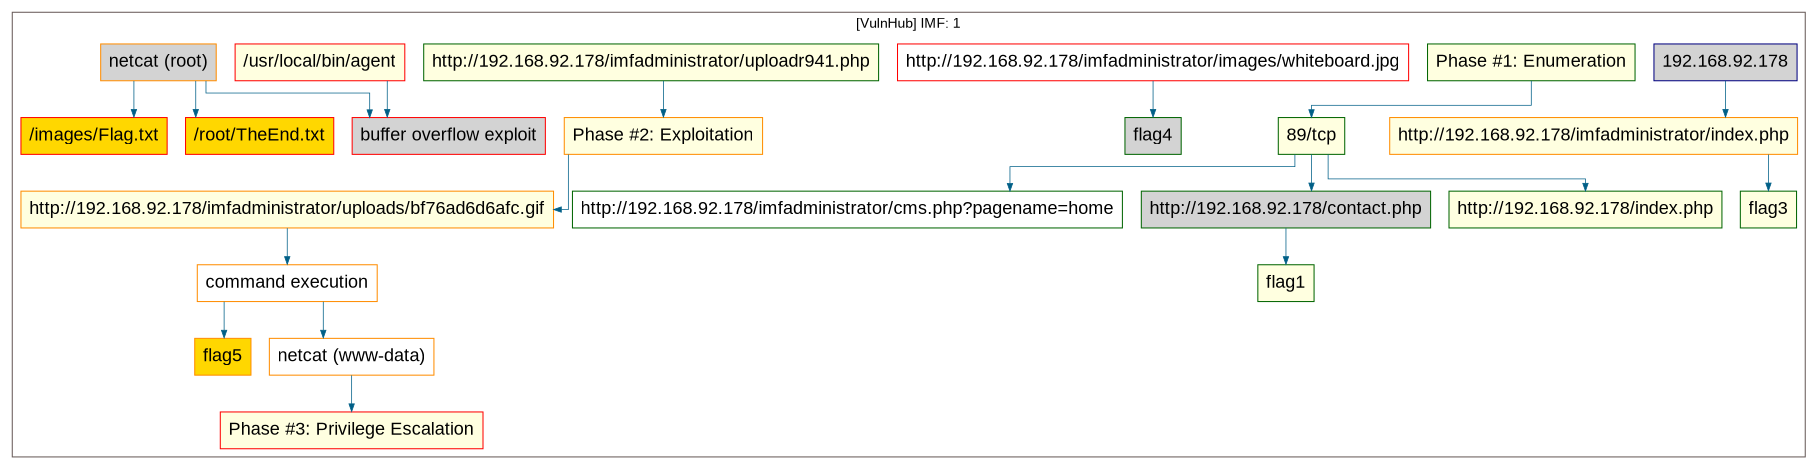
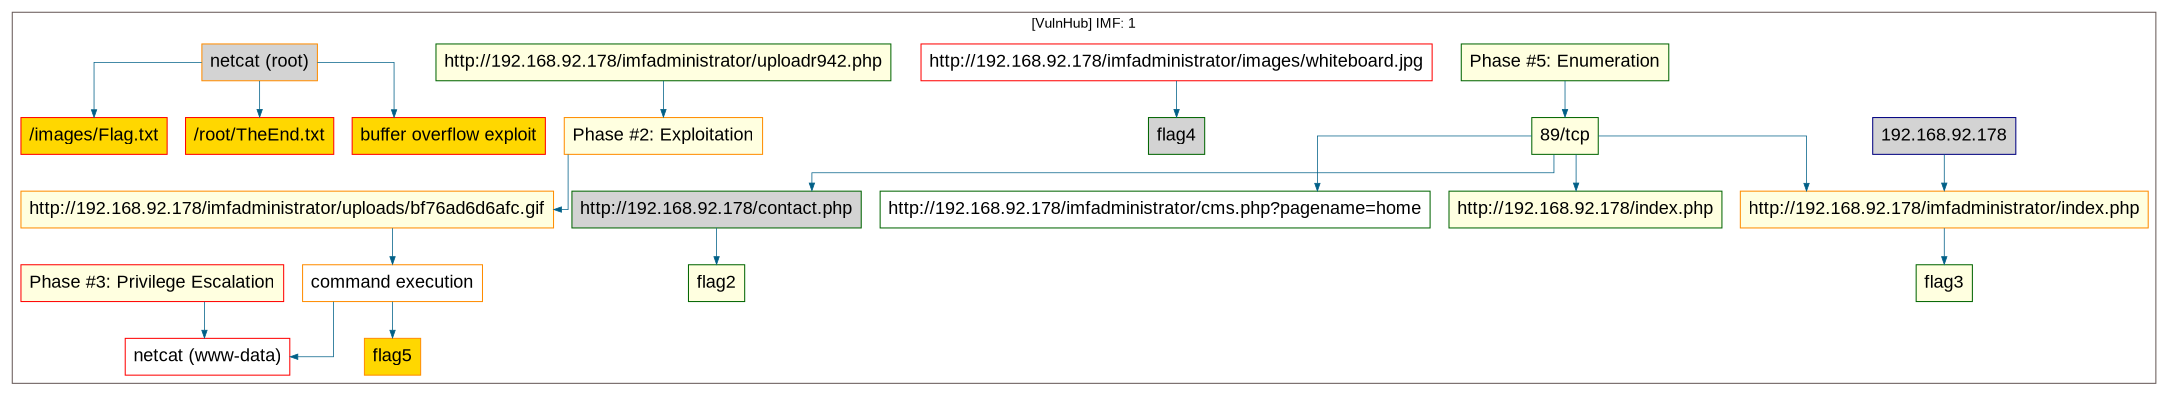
(320, 62) -> none
(651, 62) -> (663, 62)
(1531, 62) -> (1565, 62)
(449, 136) -> (449, 136)
none -> (1726, 136)
(1286, 283) -> (717, 283)
(352, 357) -> (208, 357)
(352, 390) -> (204, 316)
